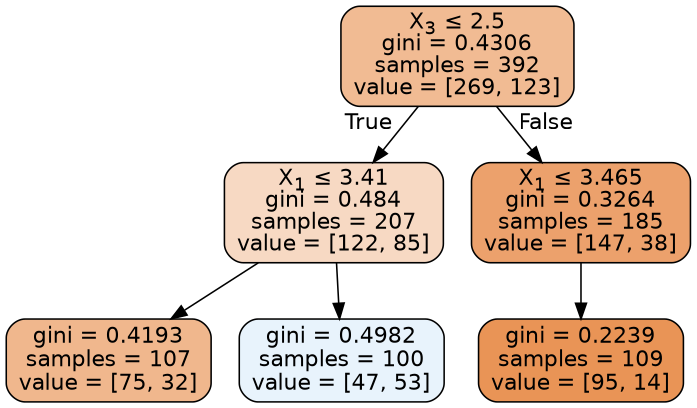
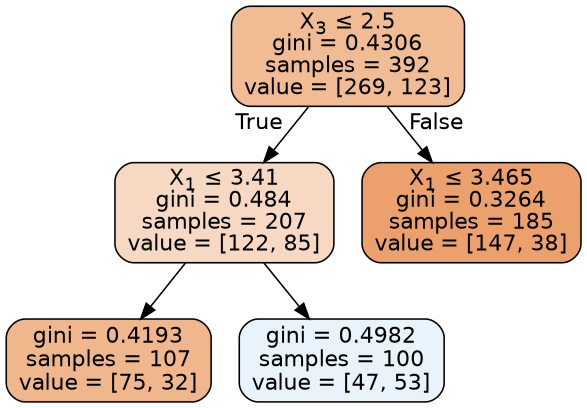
(581, 360) -> none
